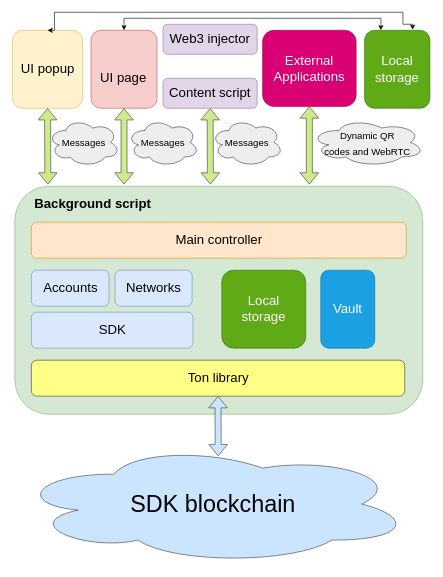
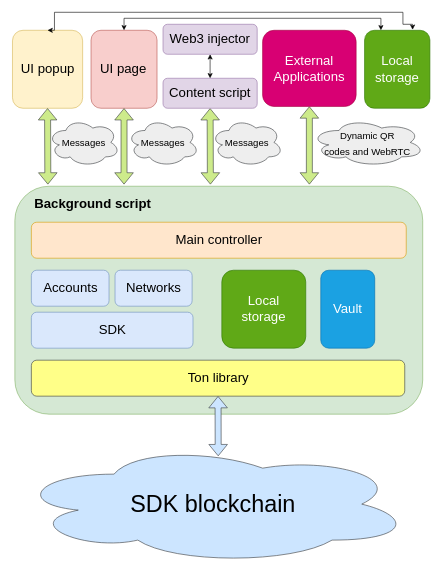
none -> (210, 72)
(123, 77) -> (123, 68)
